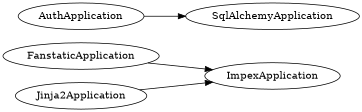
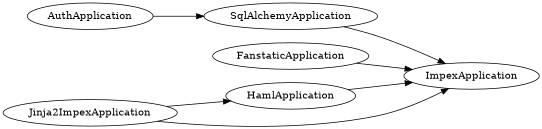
none -> (392, 41)
(81, 96) -> (90, 113)
none -> (291, 96)
